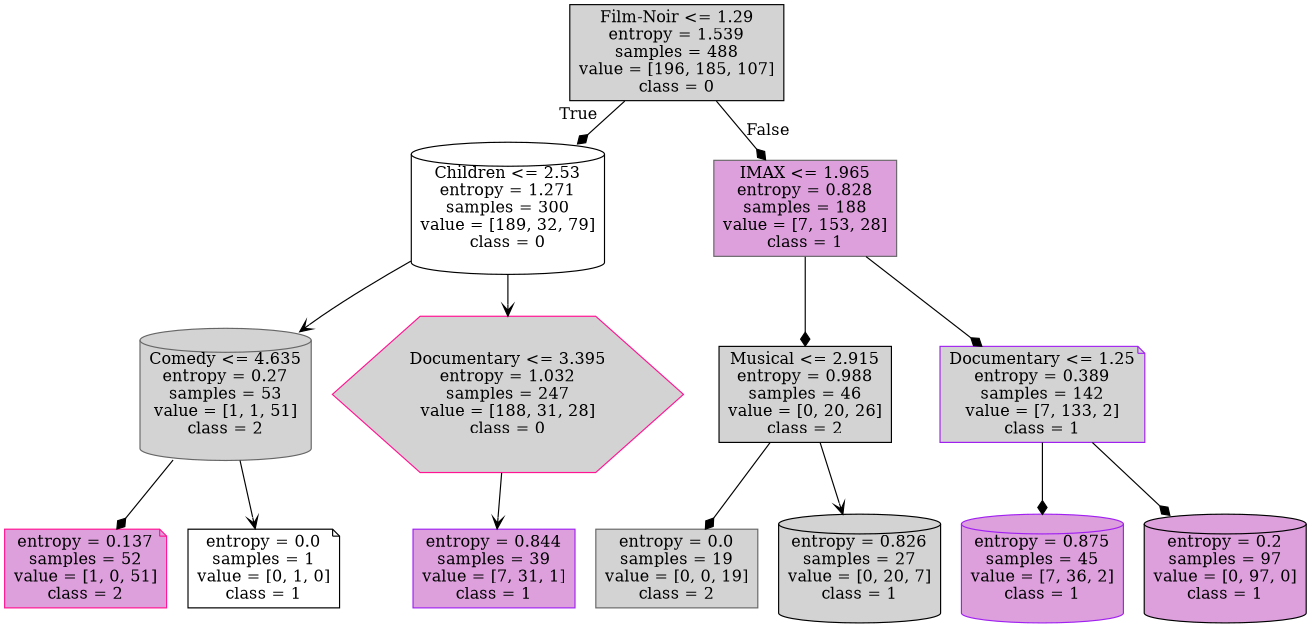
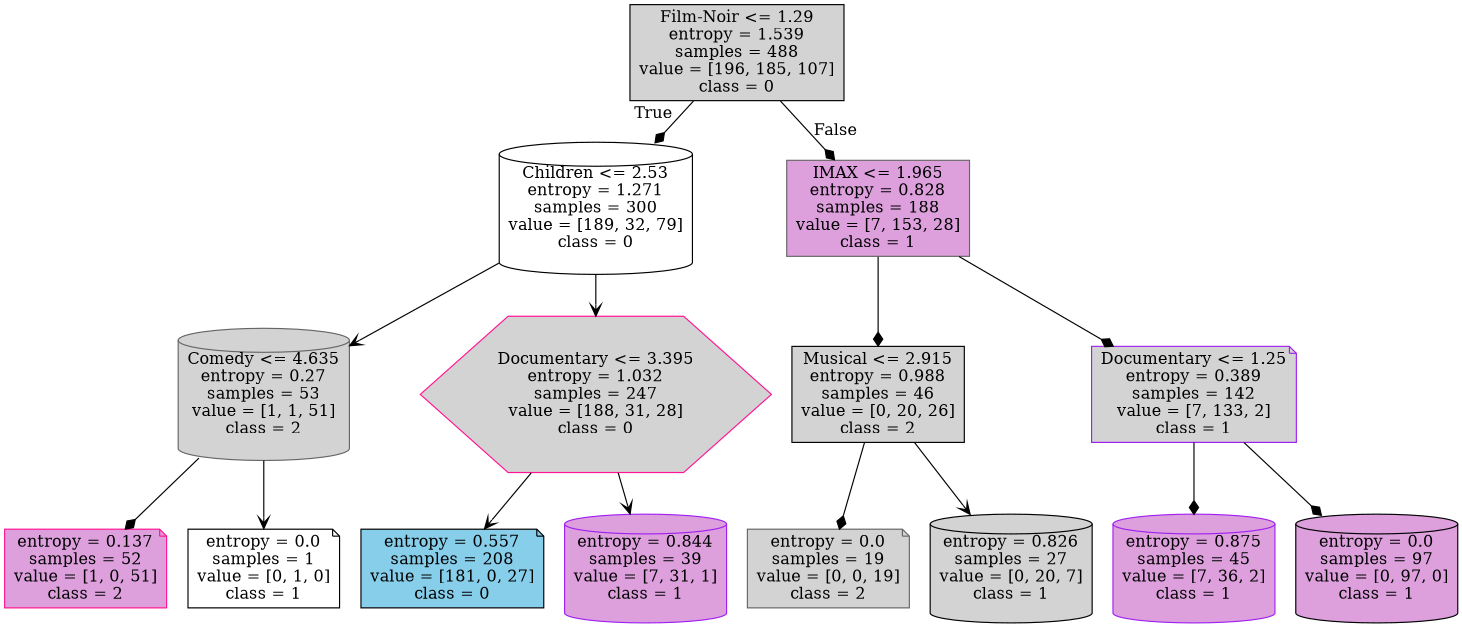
none -> (452, 569)
(494, 569) -> (646, 569)
(677, 569) -> (828, 569)
(1225, 569) -> (1377, 569)
